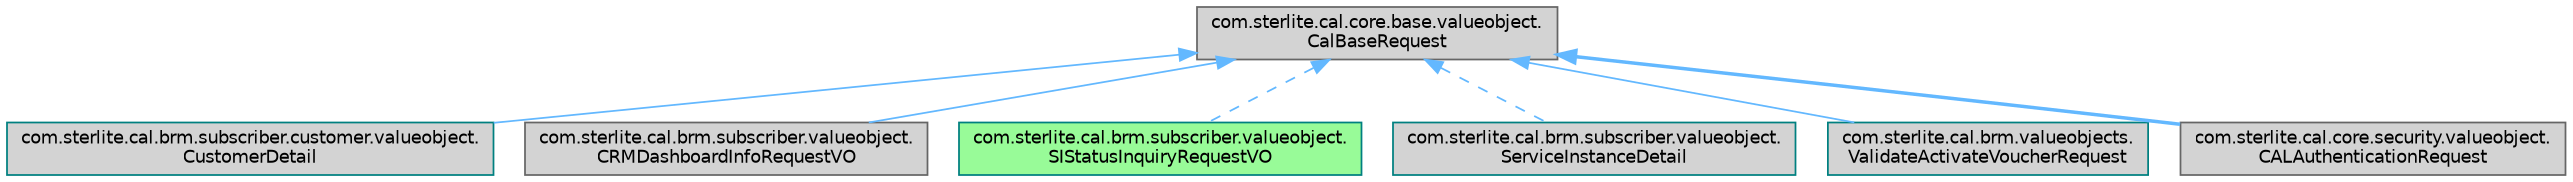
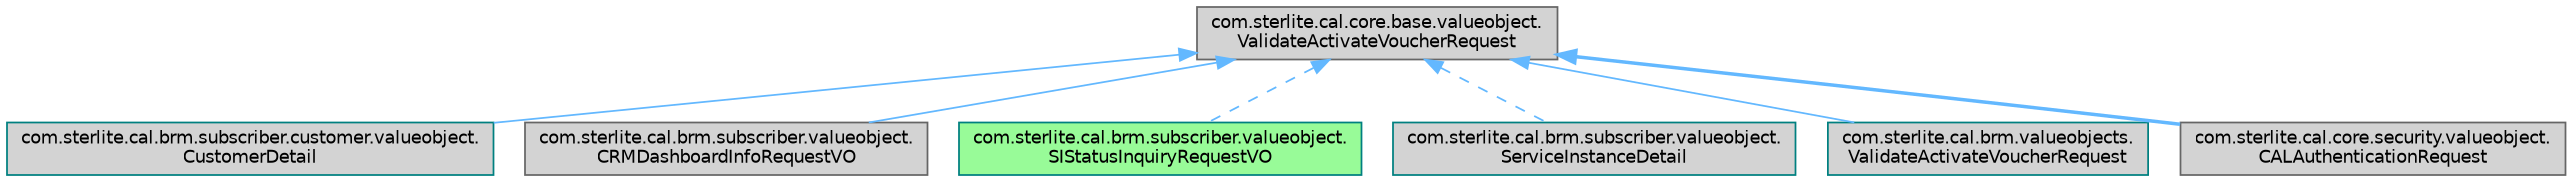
(1377, 33) -> (1377, 33)
